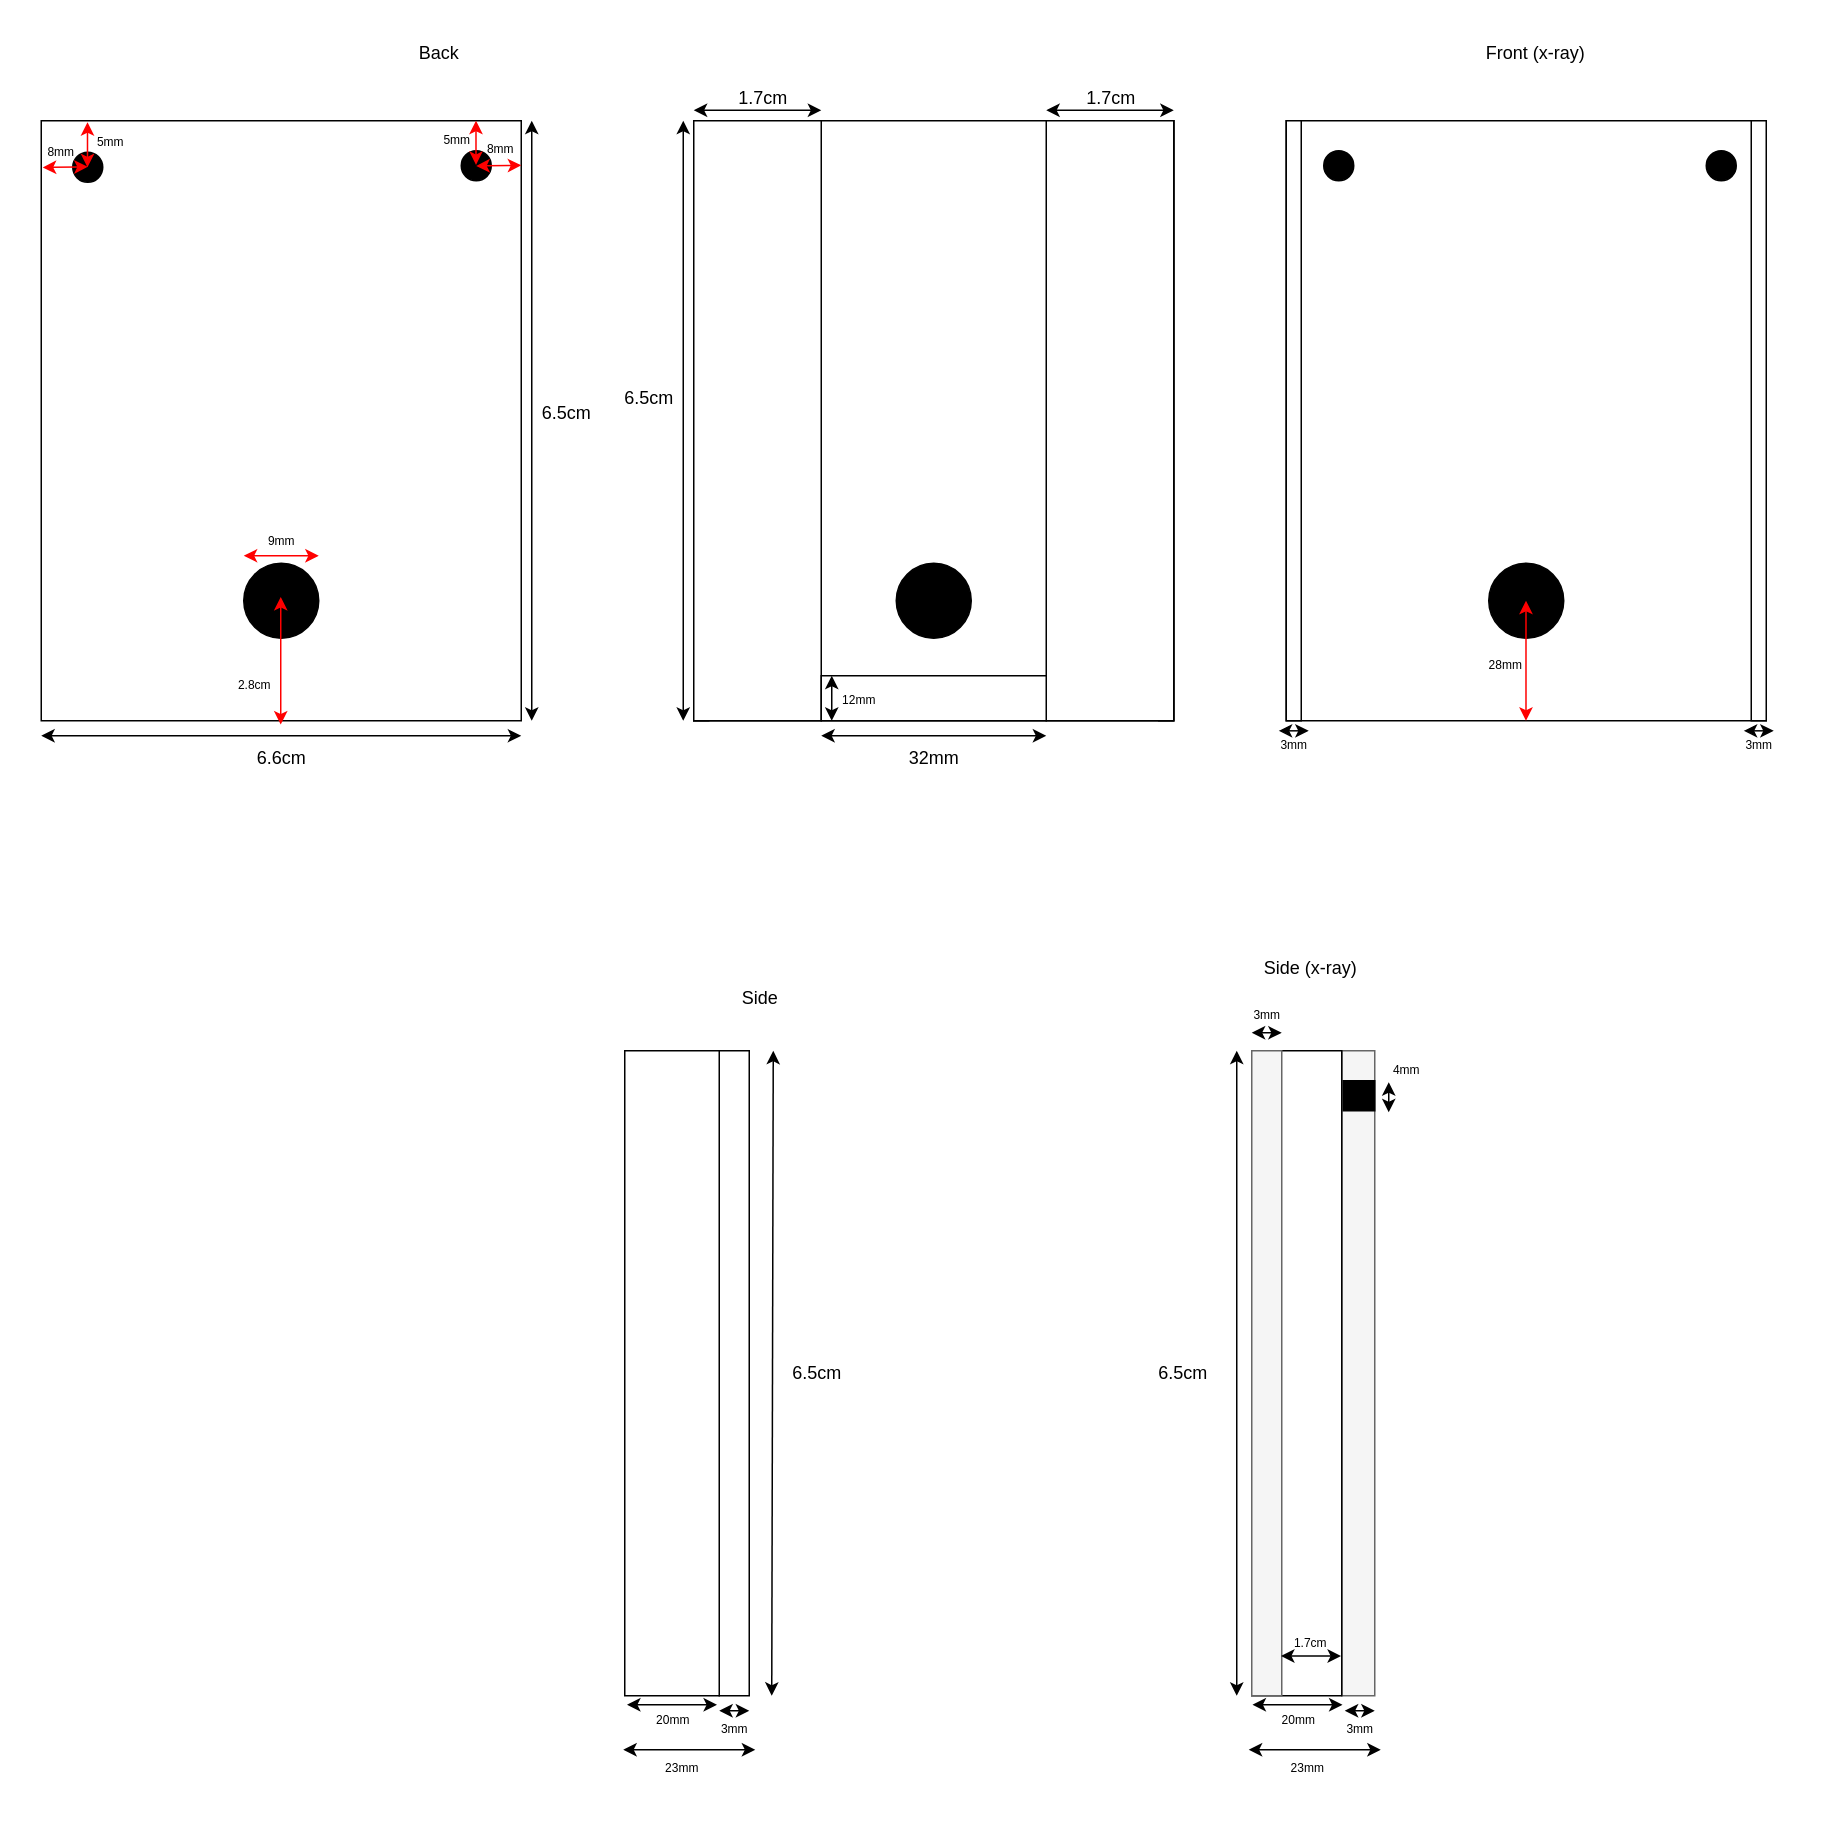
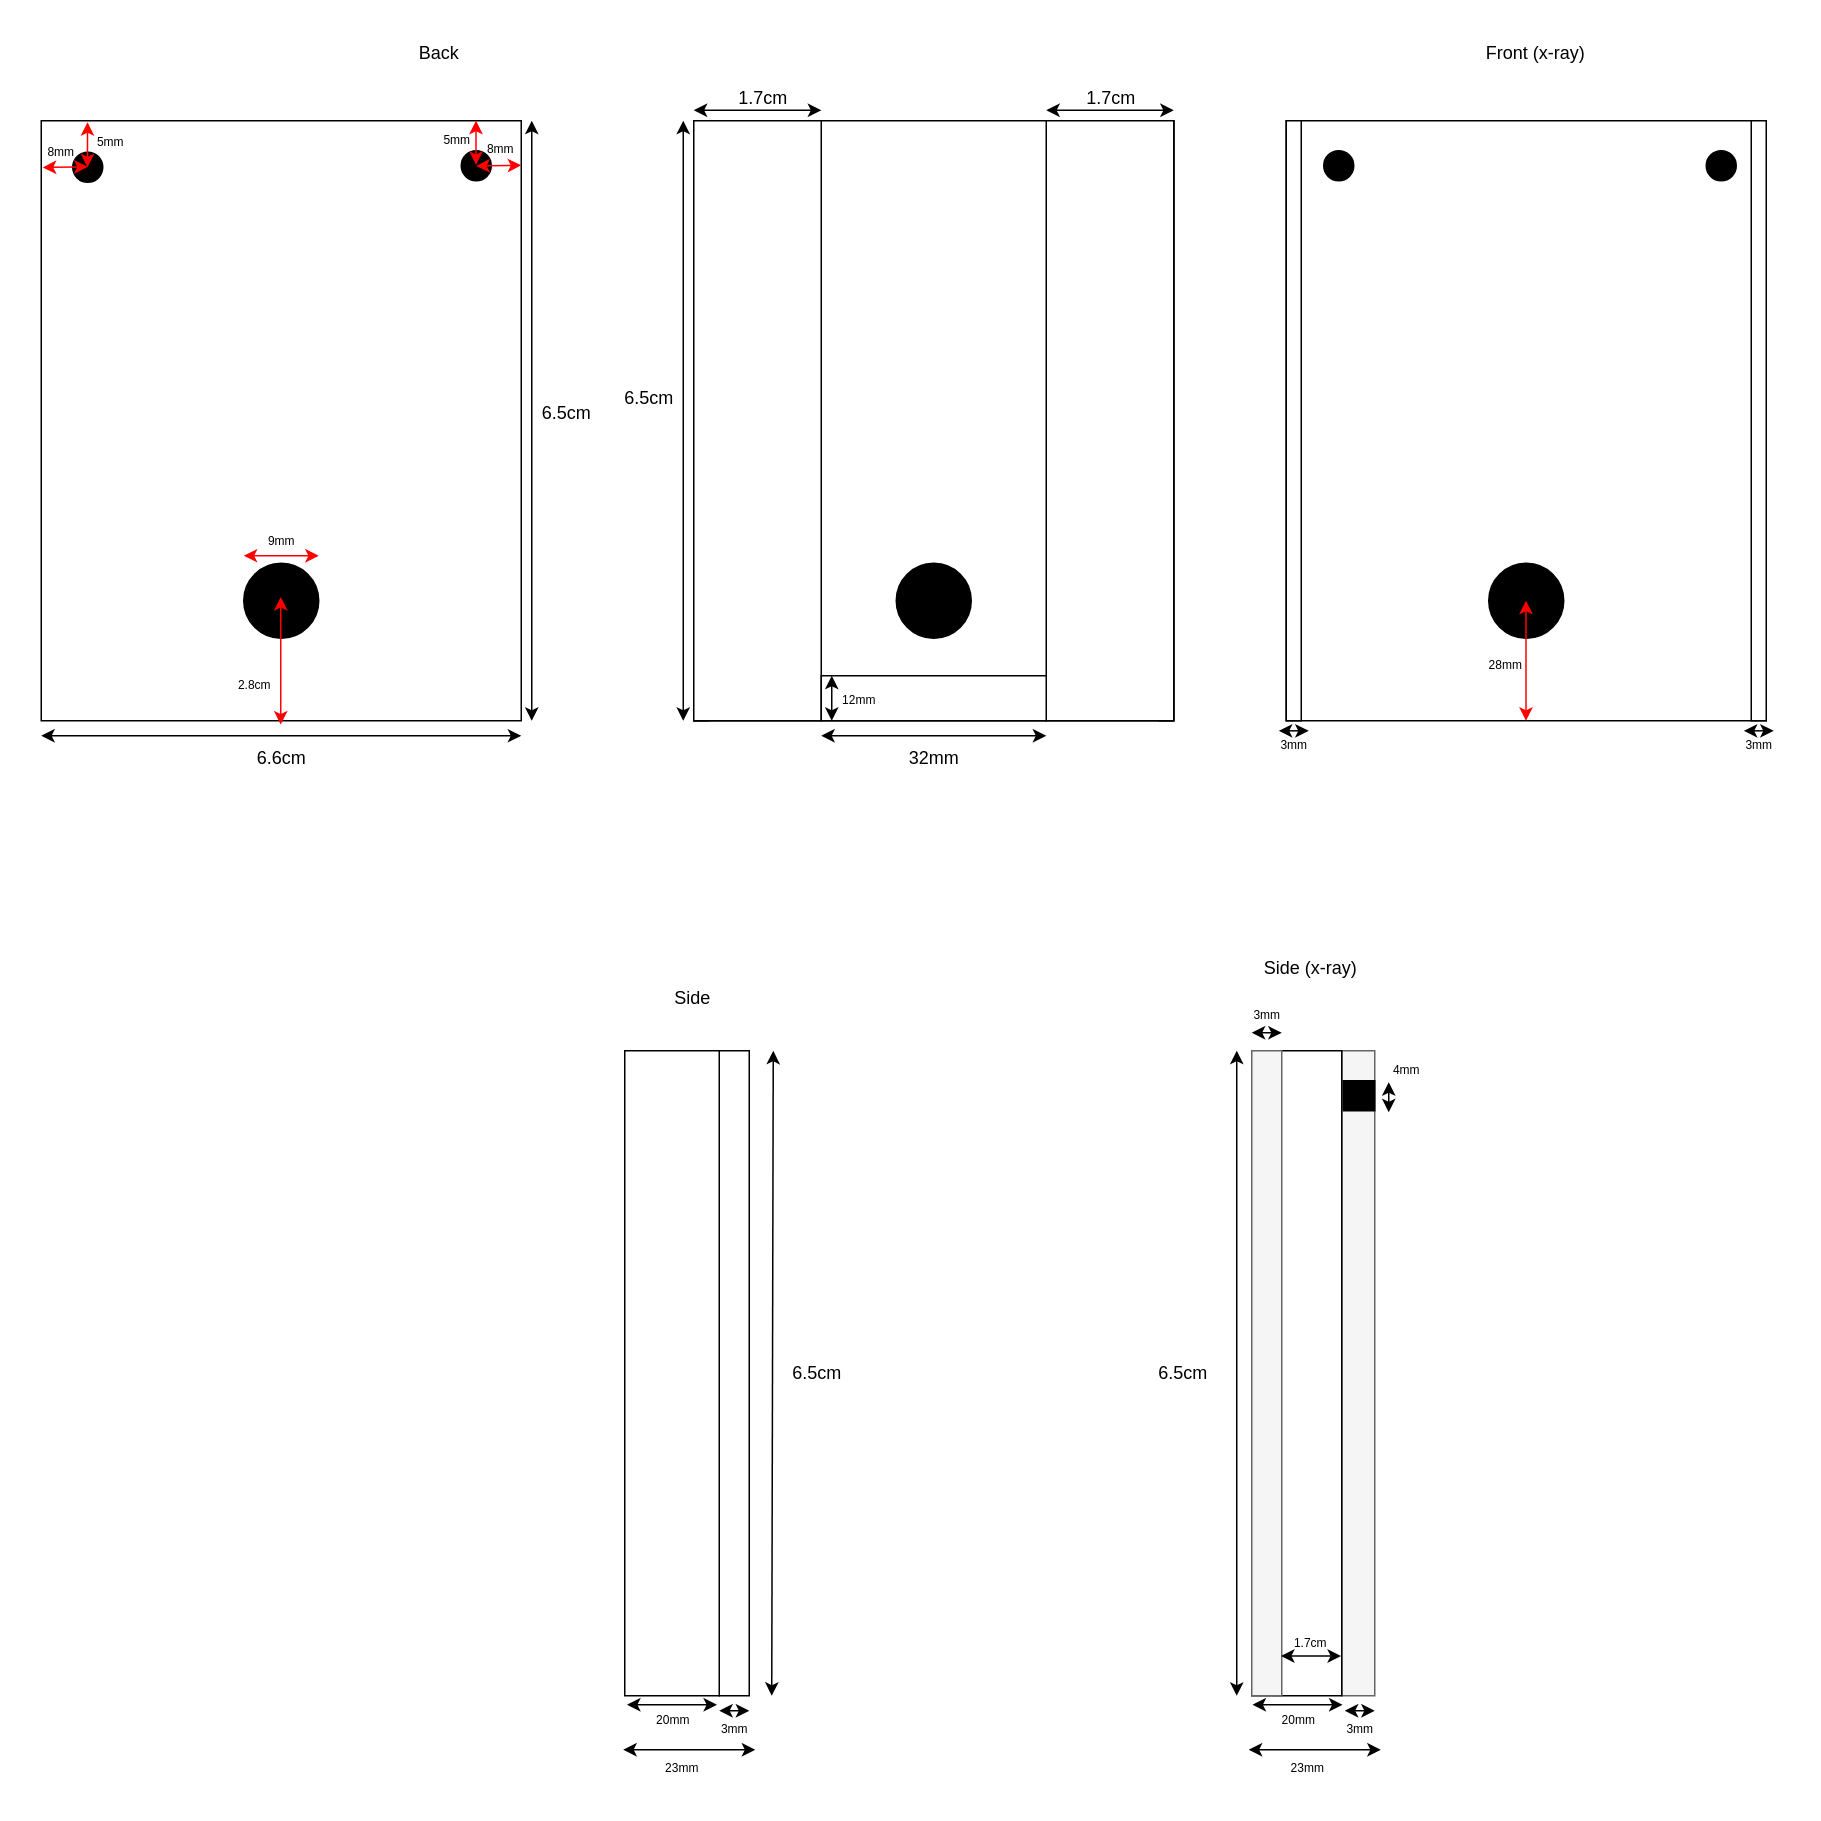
(760, 998) -> (692, 998)
